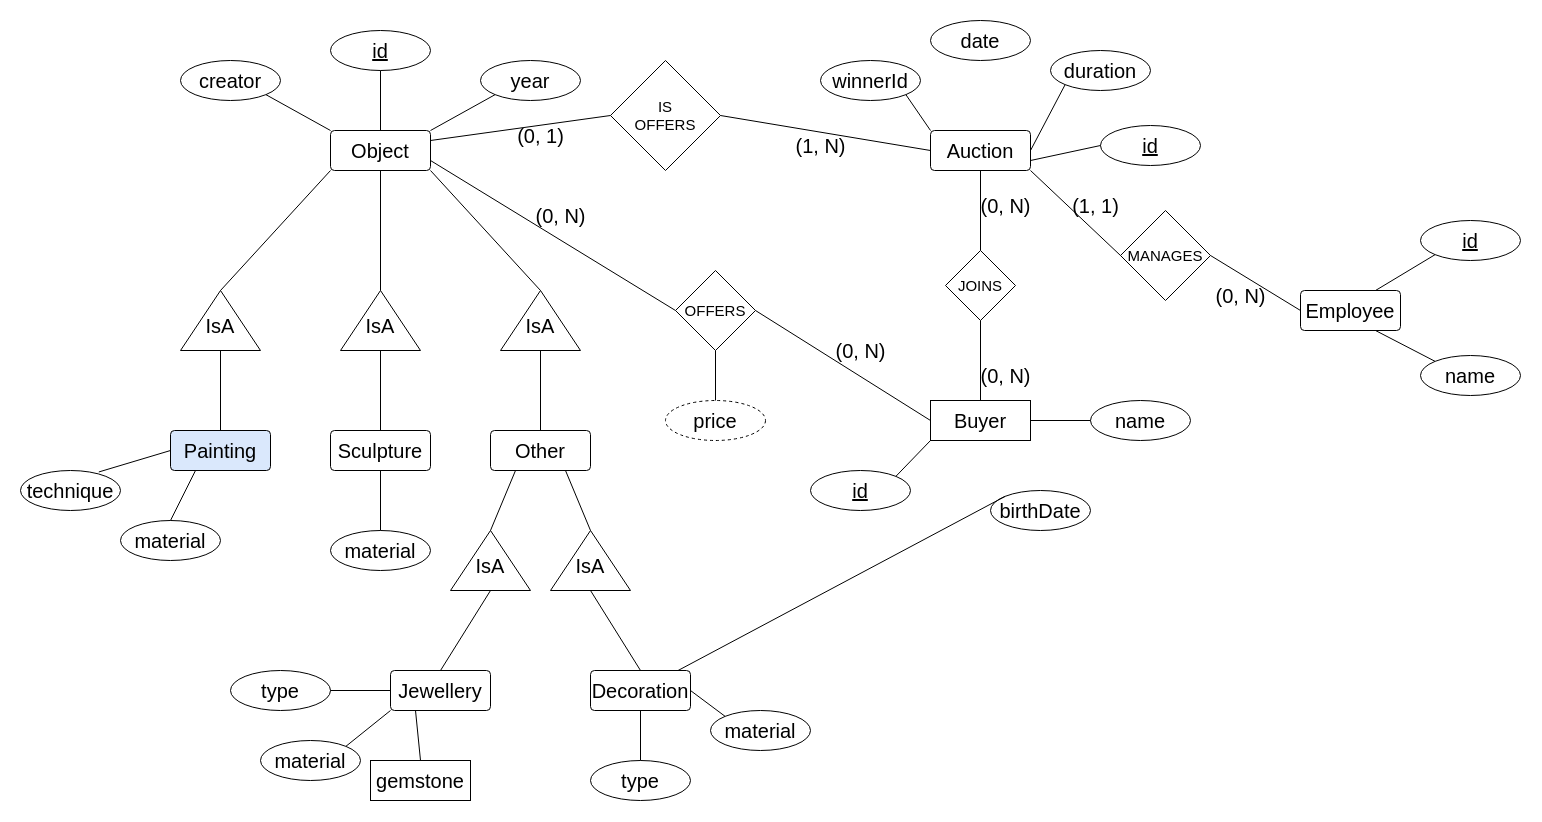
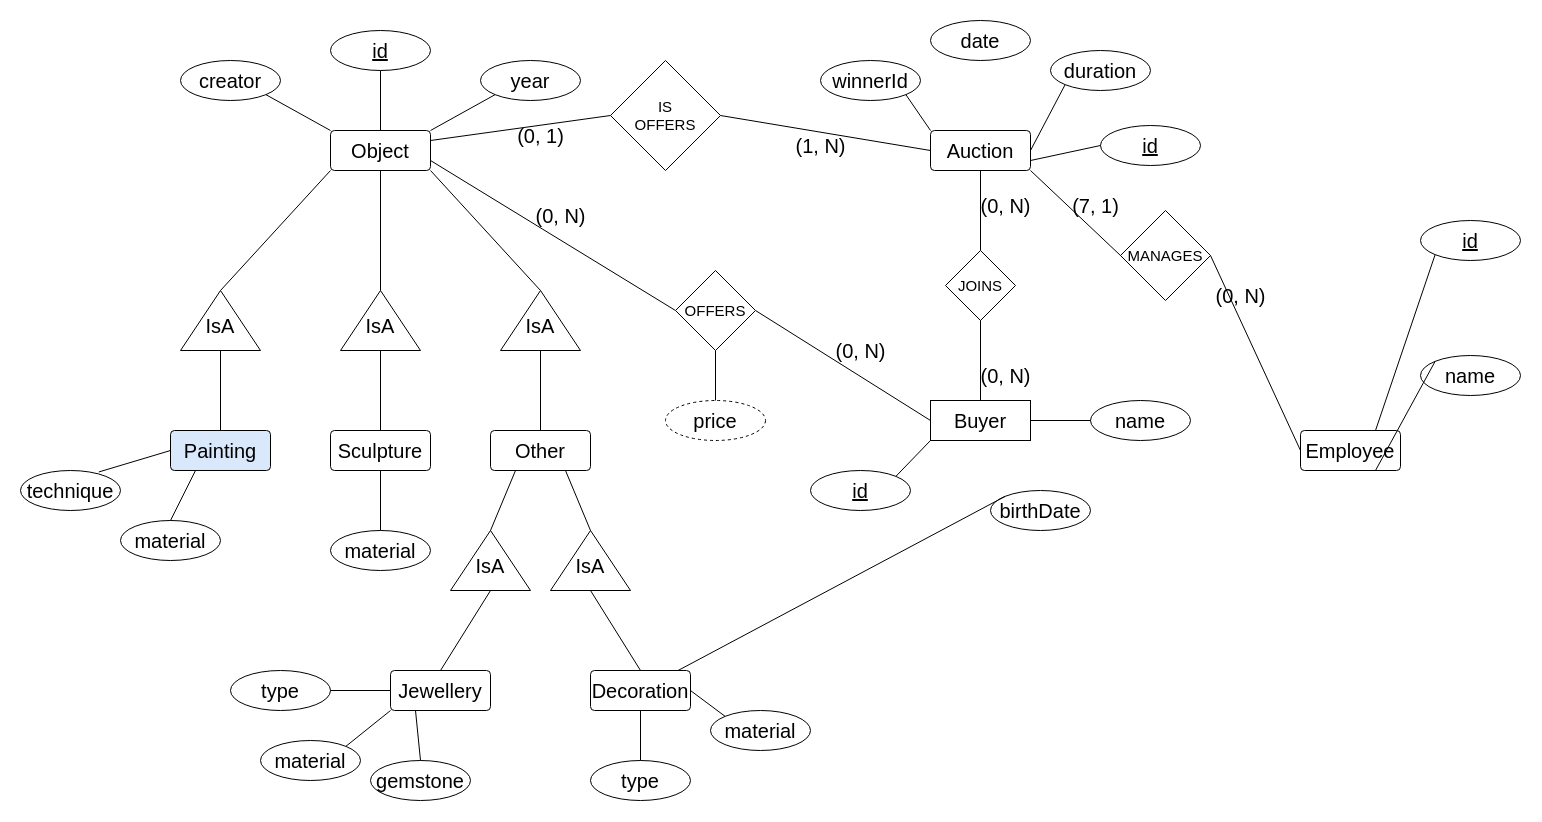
(1096, 206) -> (1096, 206)
(1351, 311) -> (1351, 451)
(421, 781) -> (421, 781)
